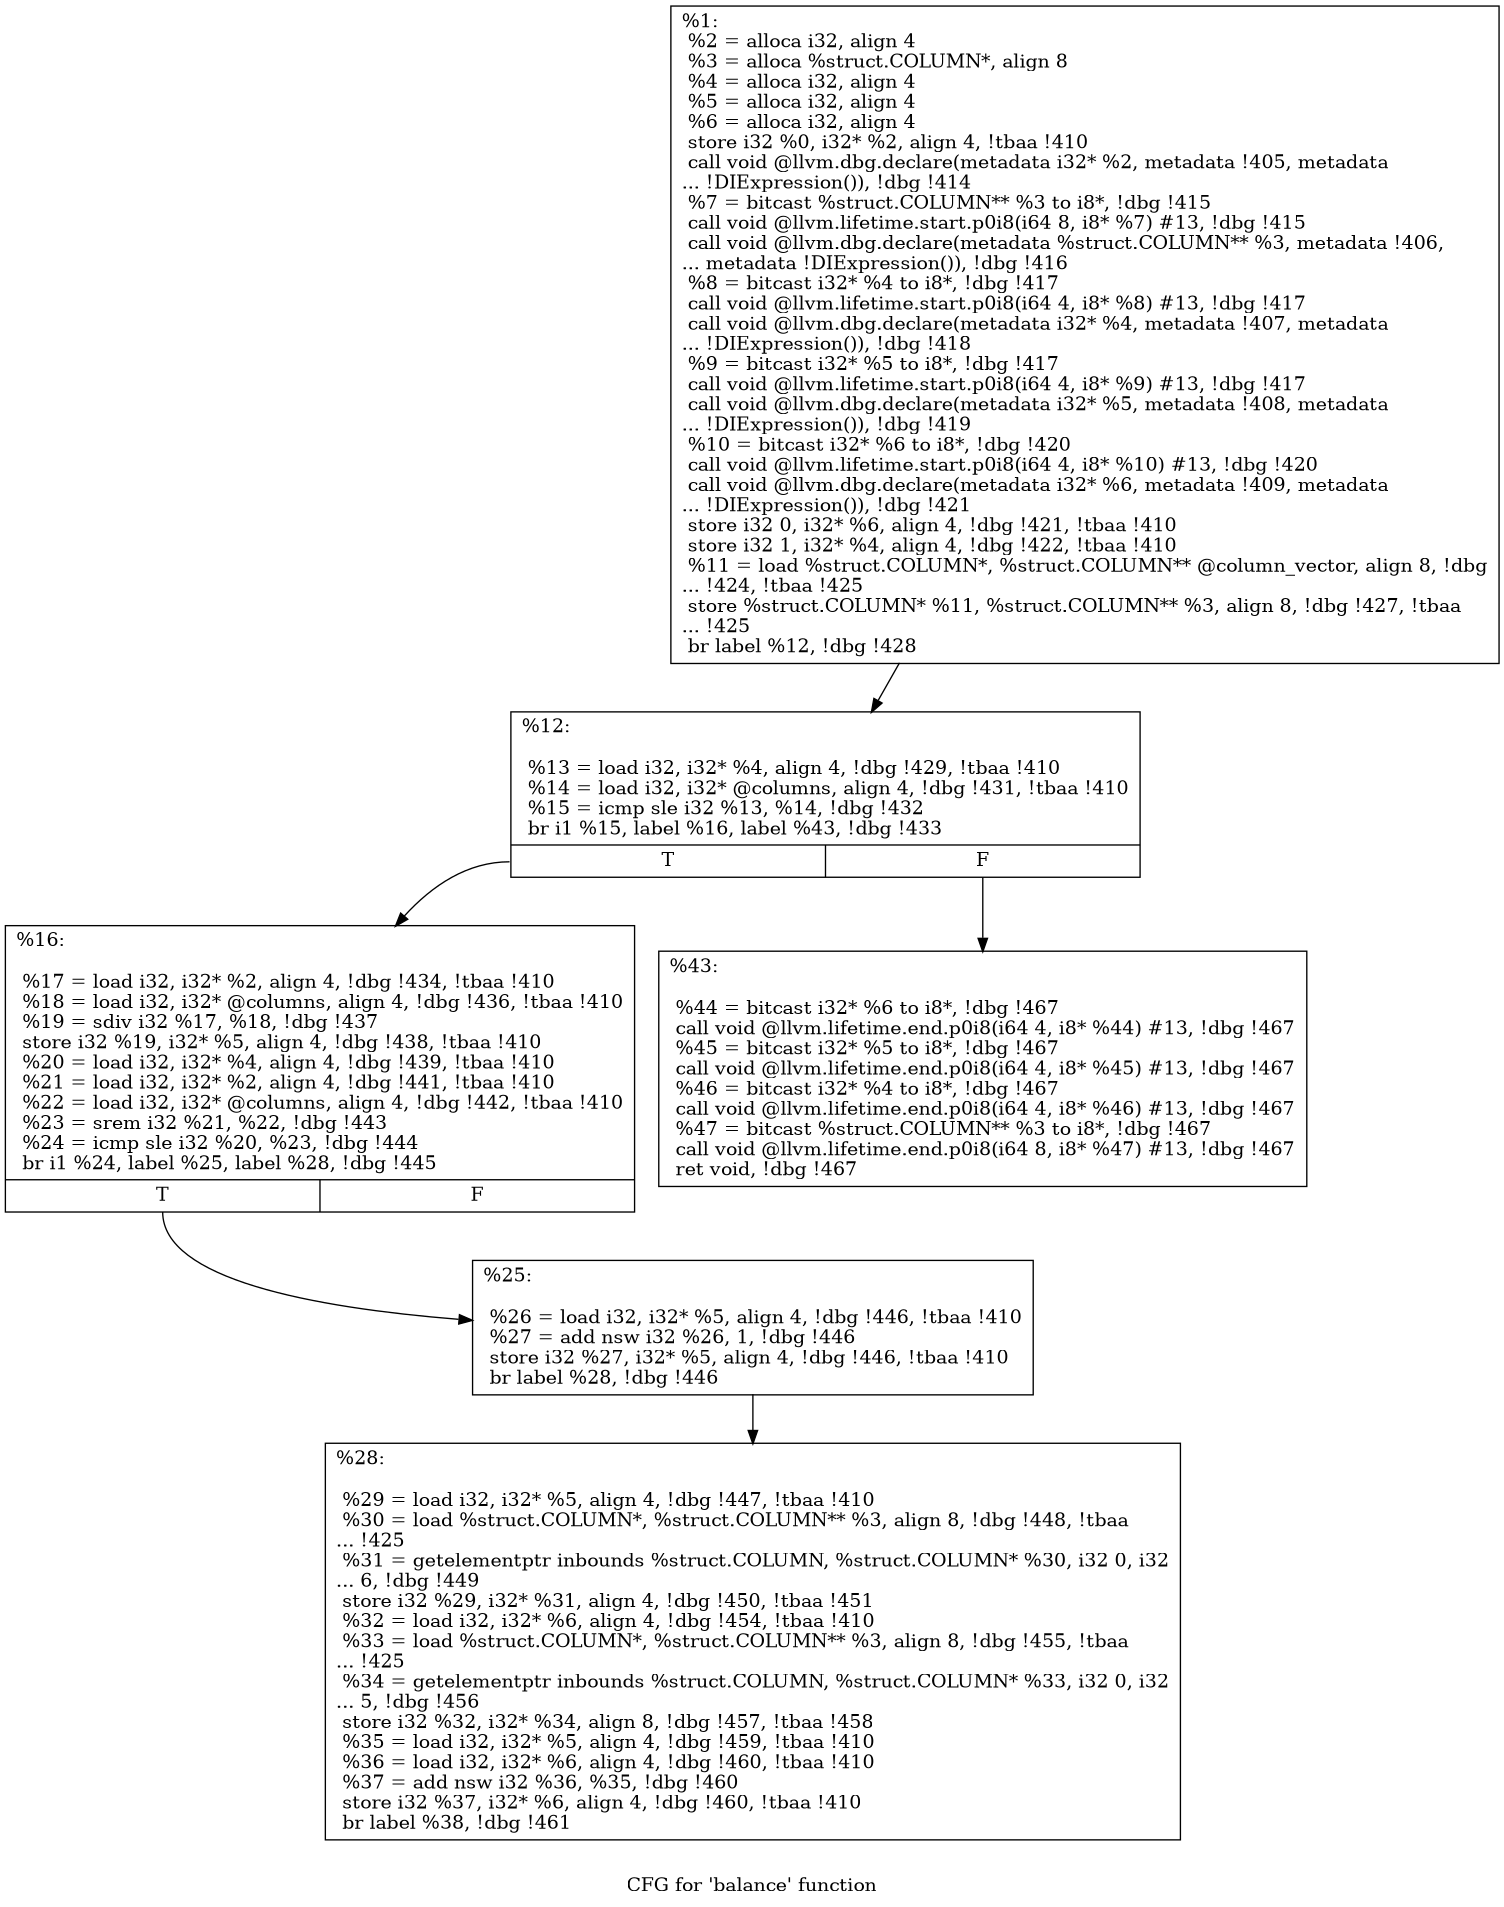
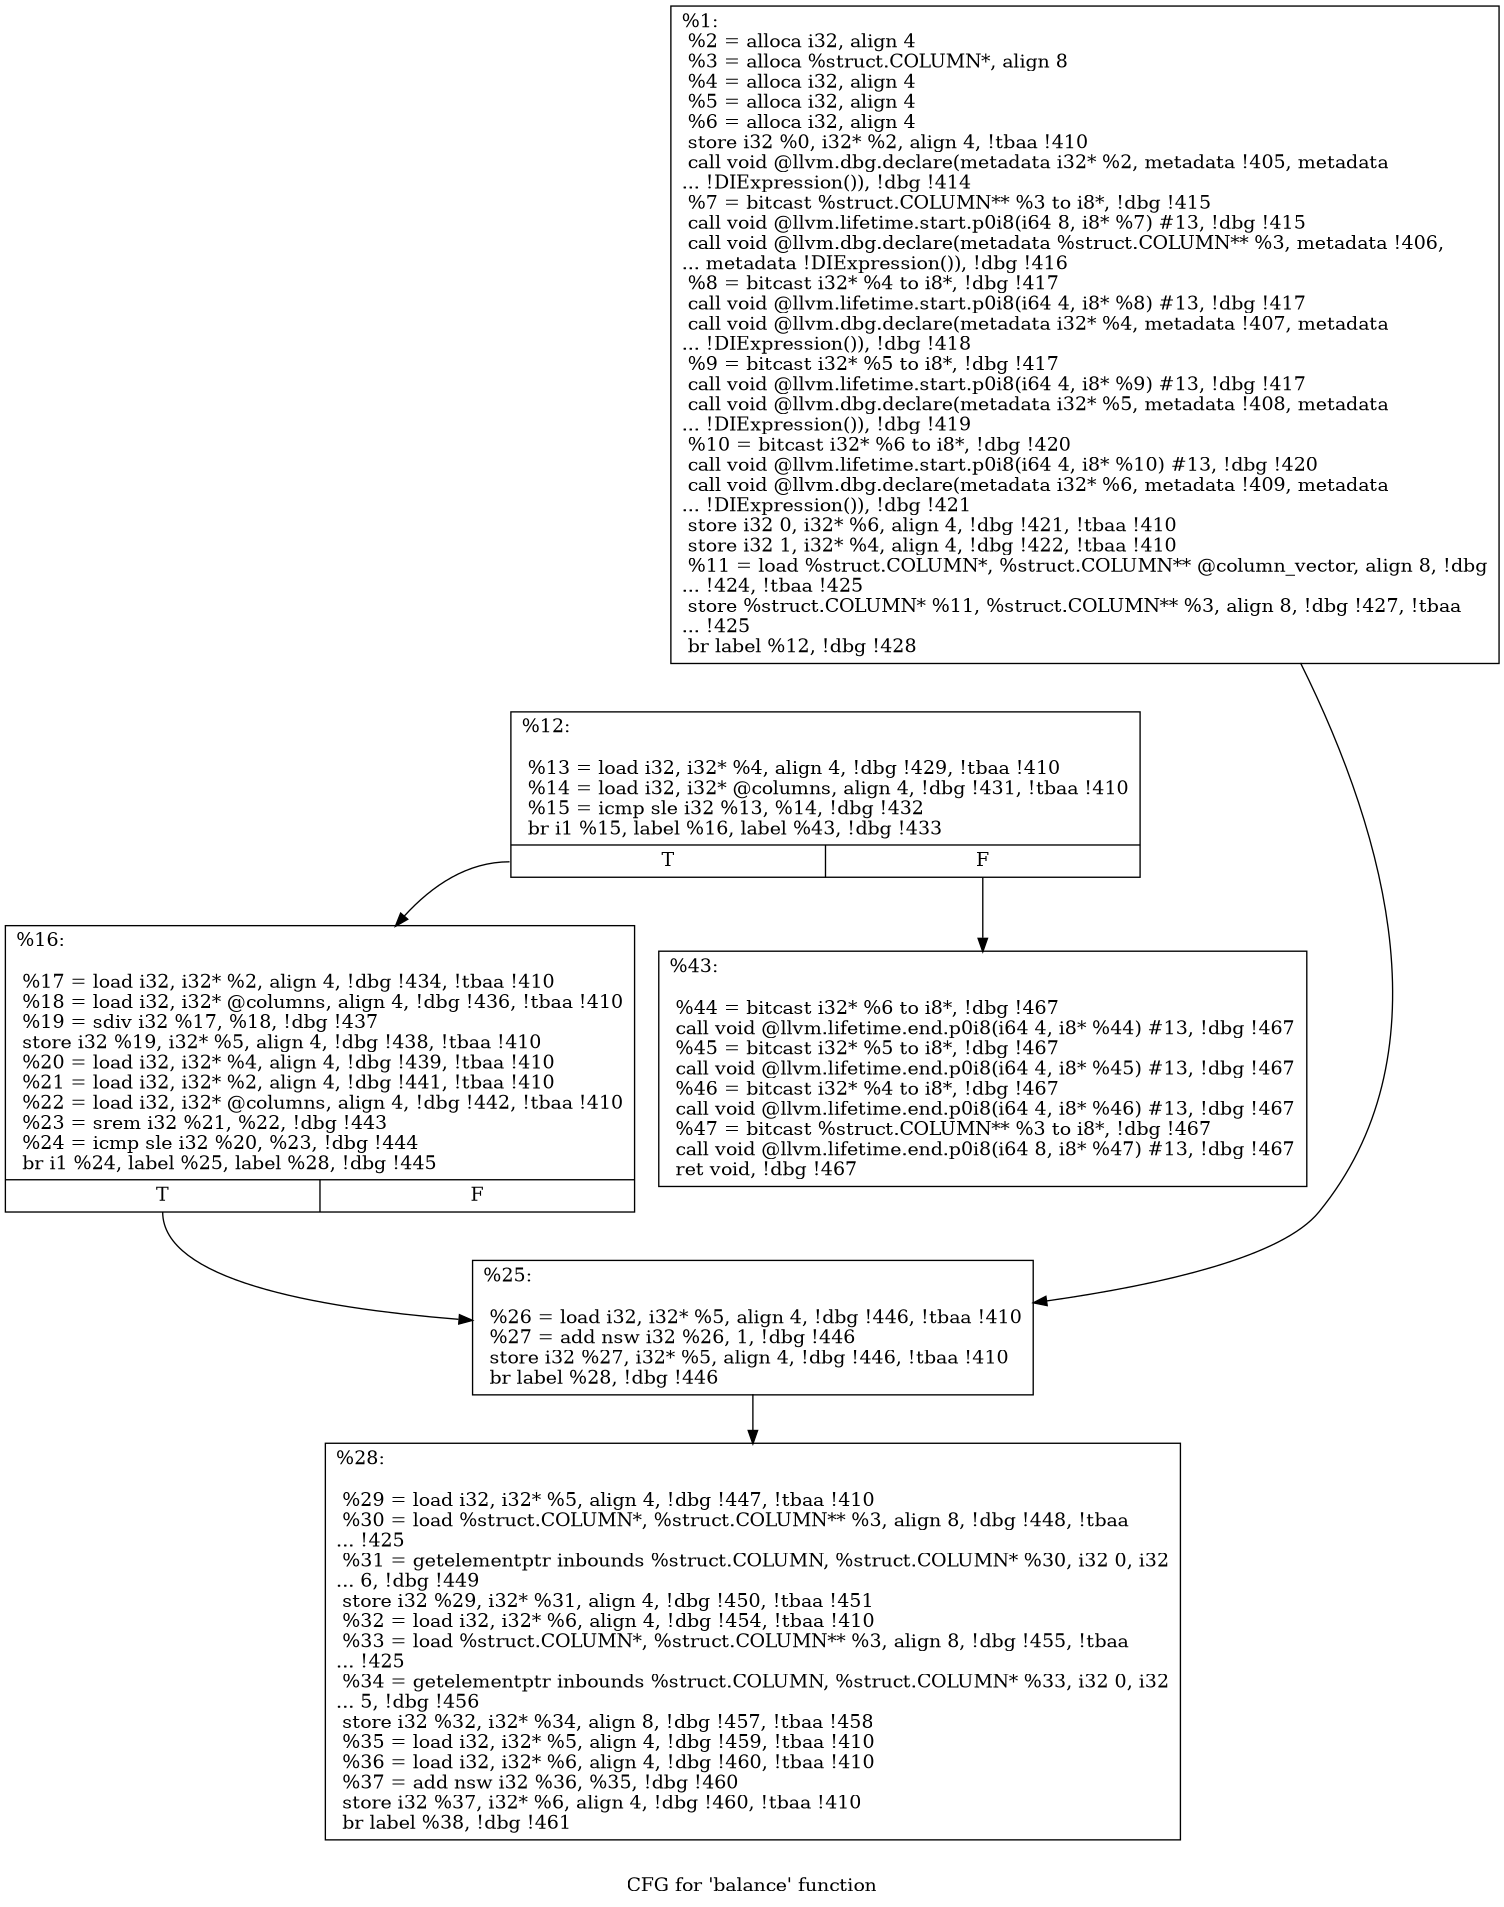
(889, 682) -> (1382, 1083)
